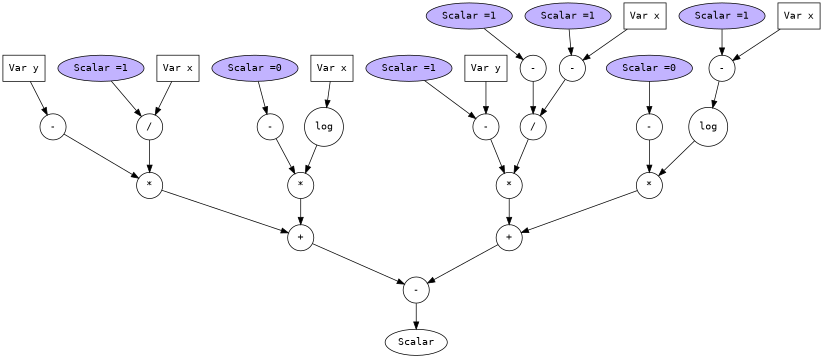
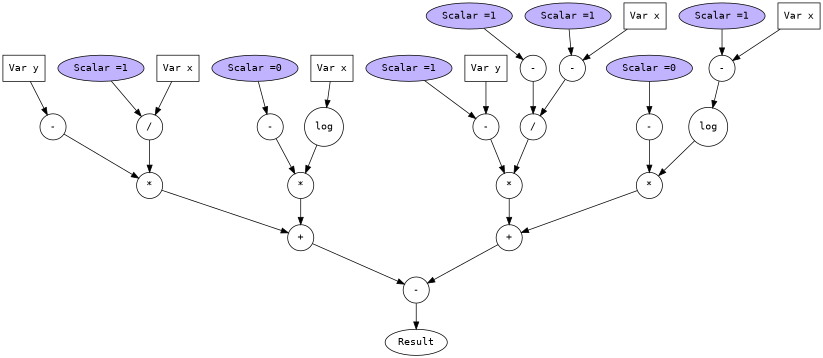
(416, 342) -> (416, 342)
